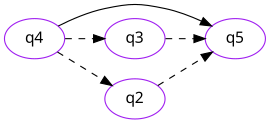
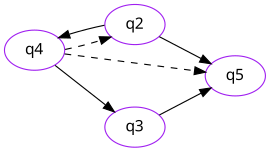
(129, 5) -> (129, 62)
none -> (87, 29)
(79, 39) -> (80, 85)
(180, 39) -> (180, 104)
(180, 72) -> (180, 48)
